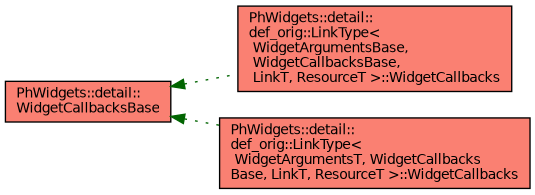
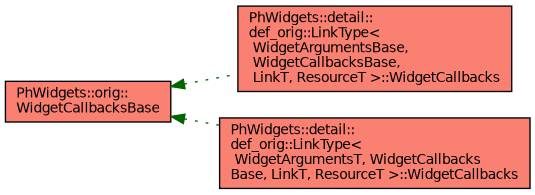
(88, 102) -> (88, 102)
